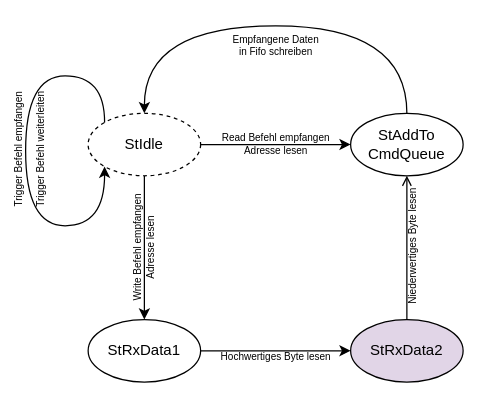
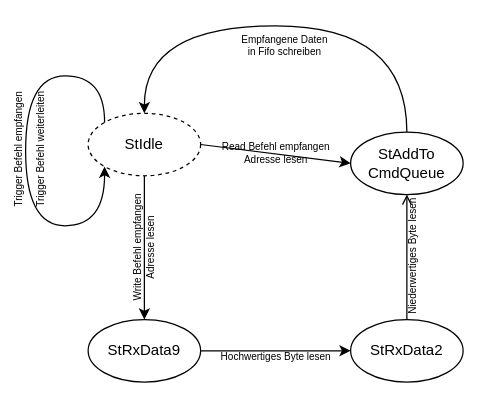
(407, 144) -> (407, 163)
(144, 351) -> (144, 351)
(407, 351) -> (407, 351)
